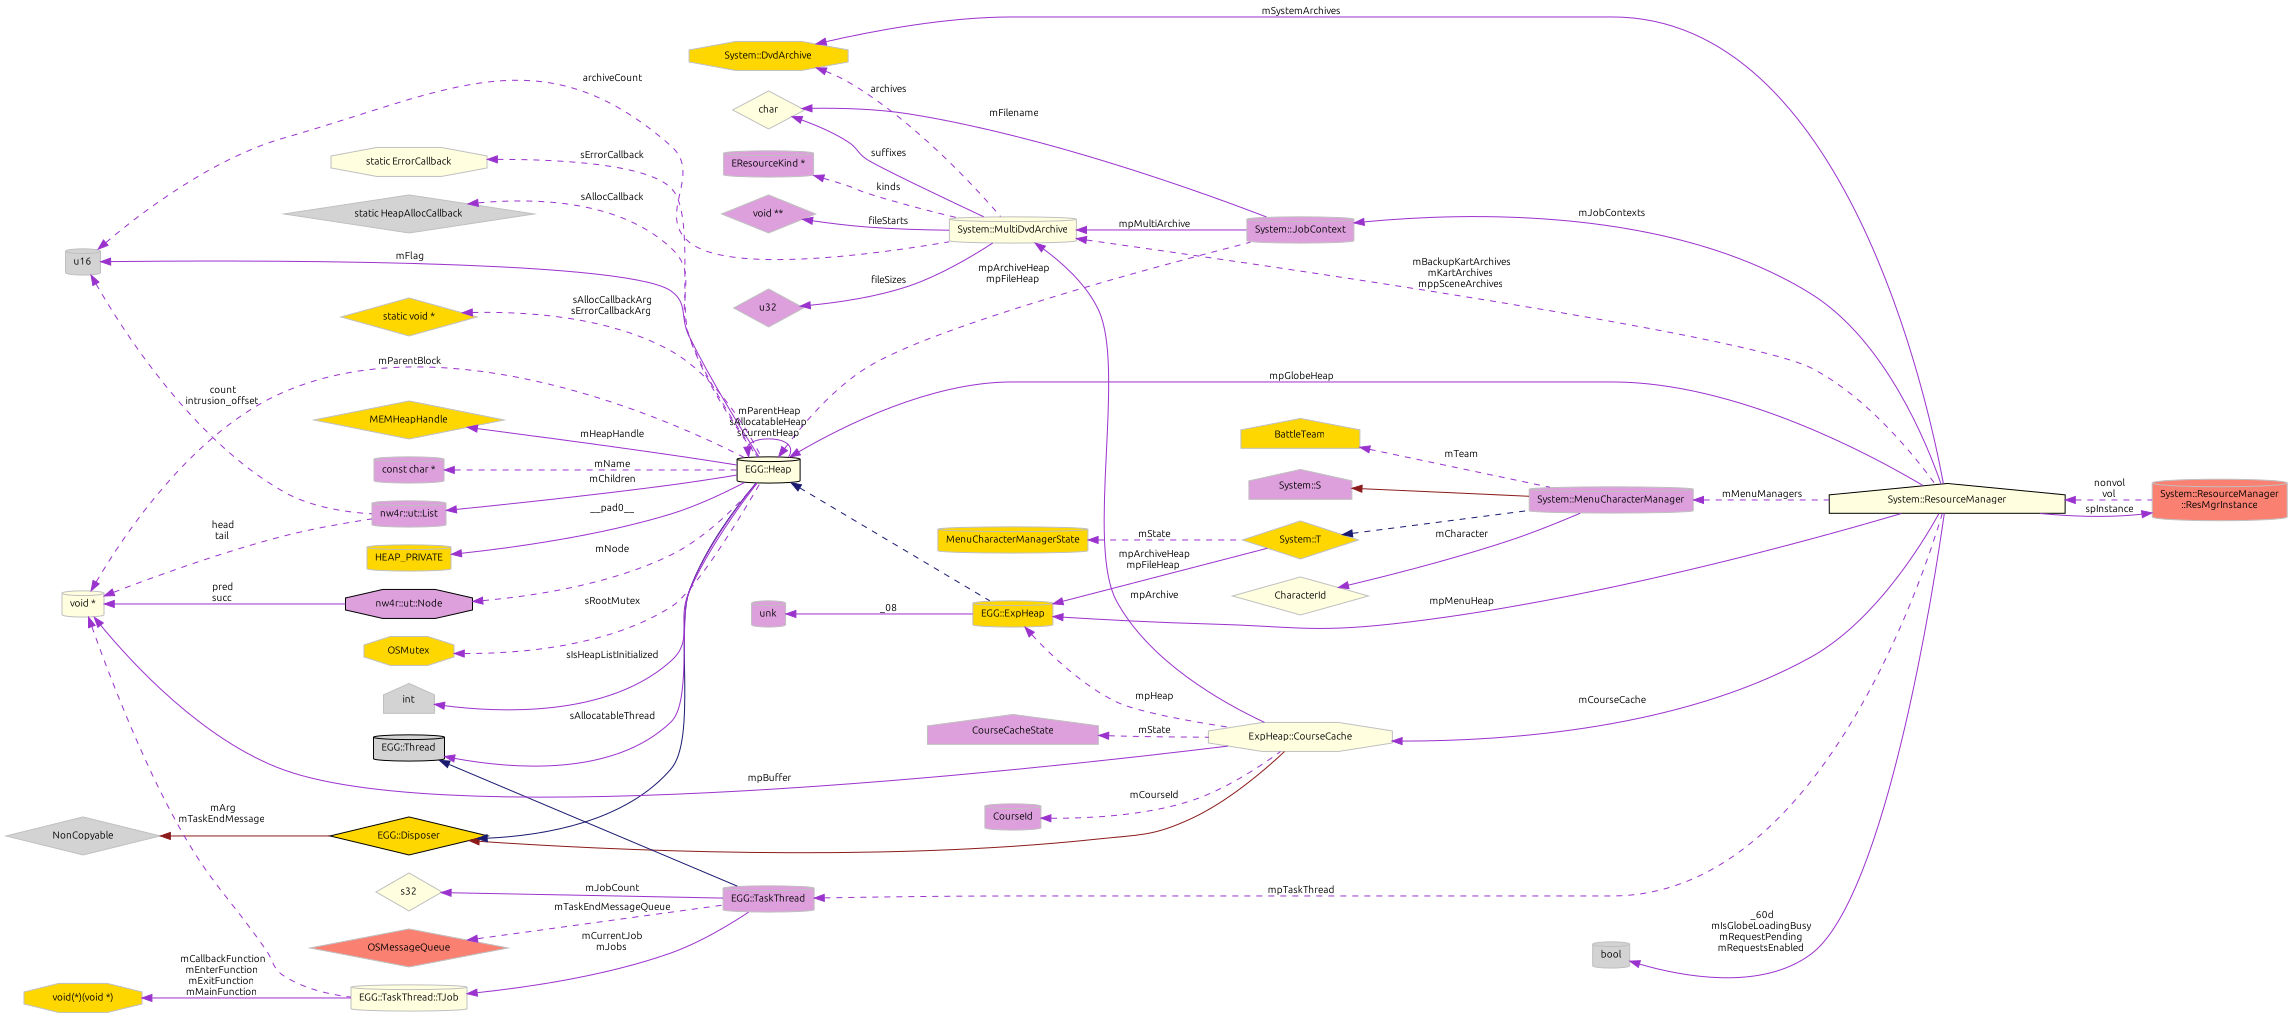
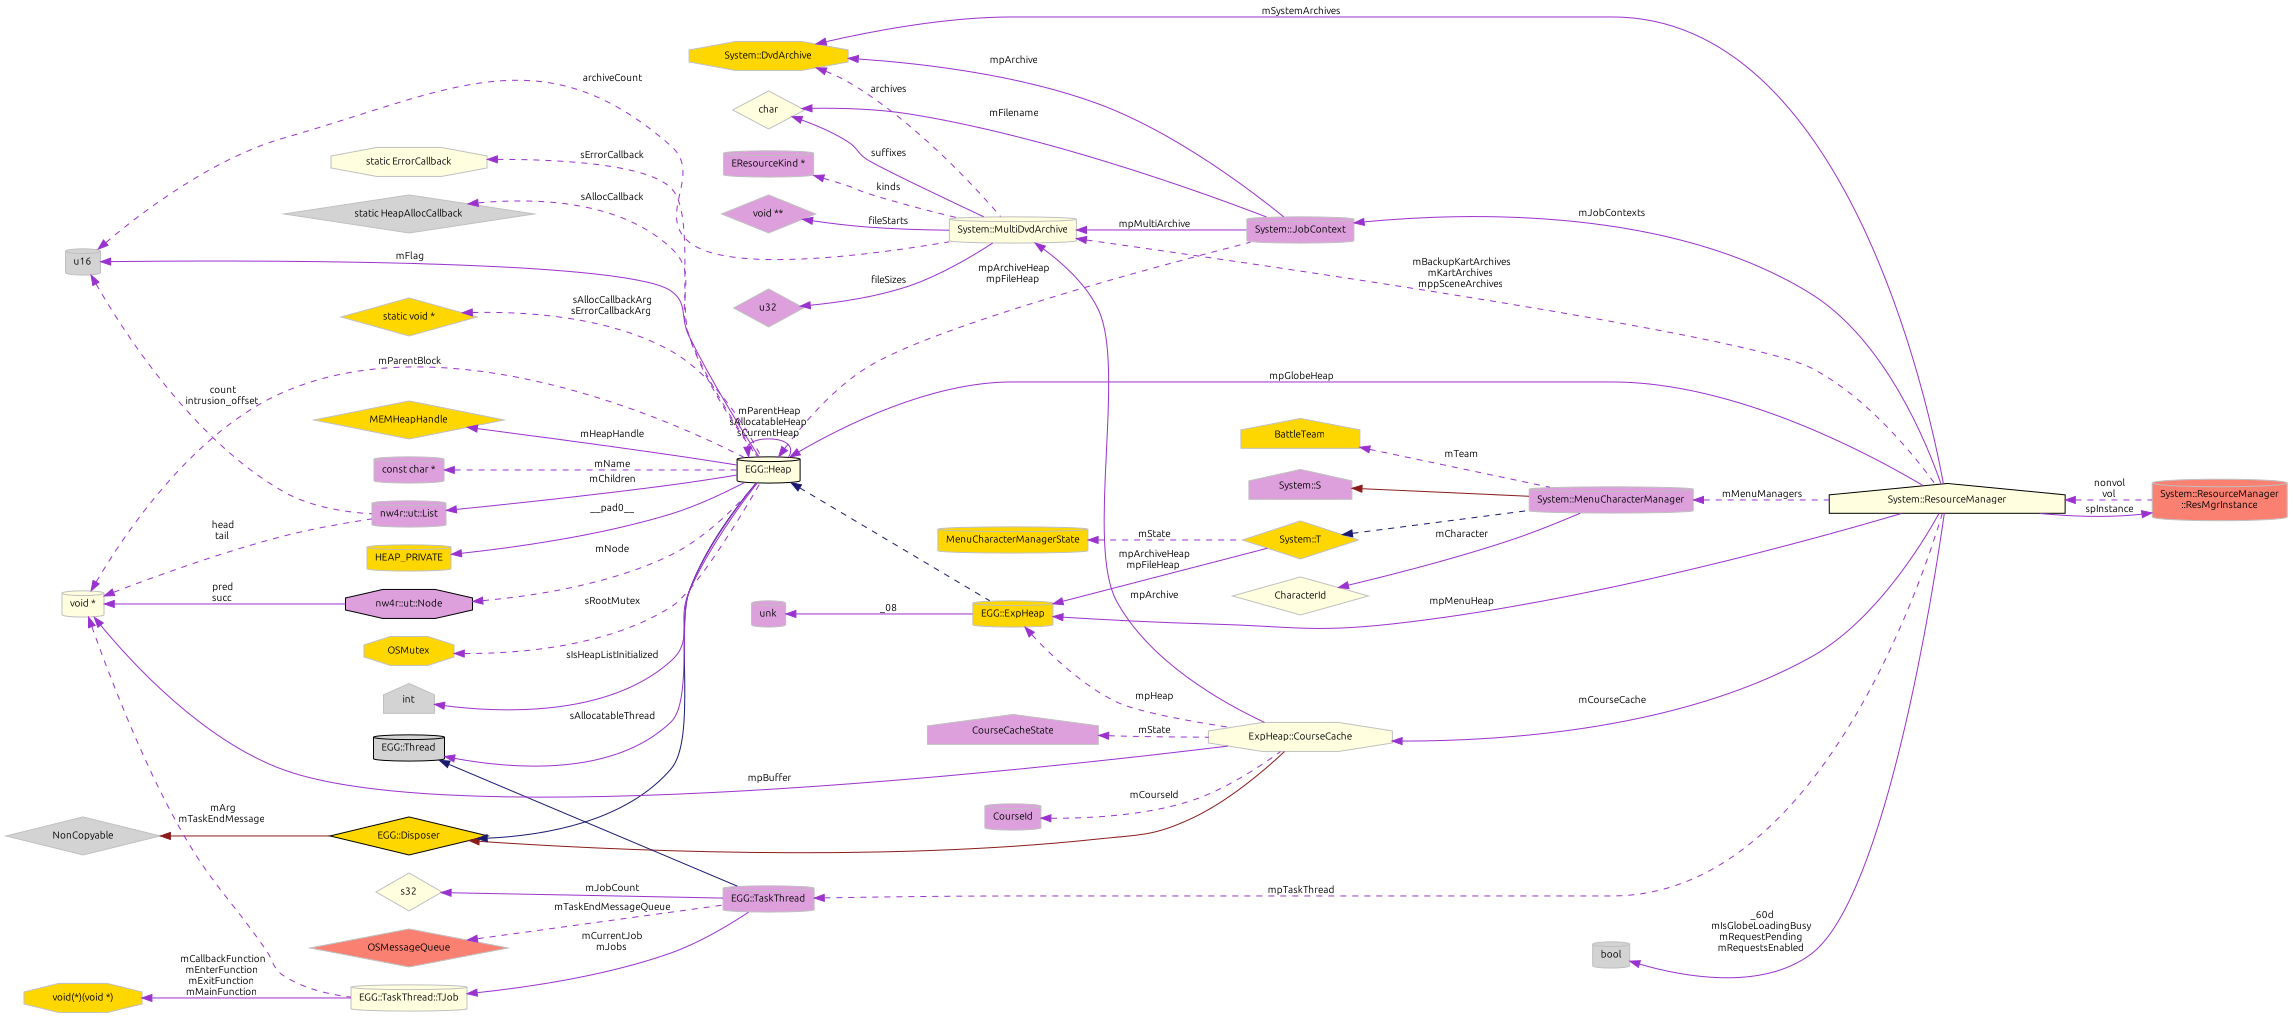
none -> (1086, 100)
